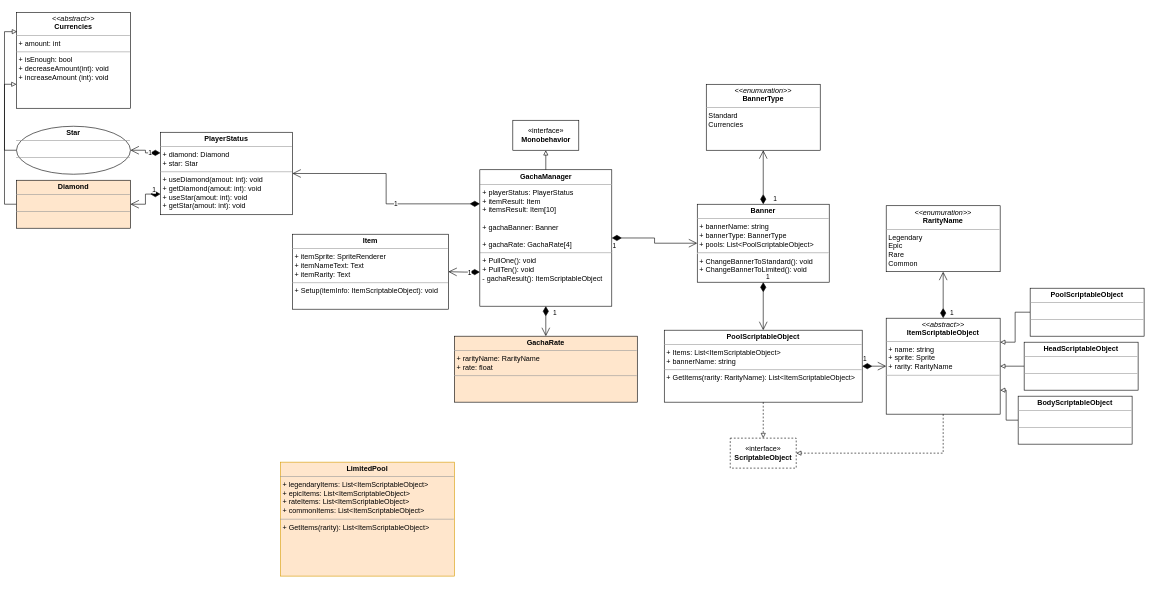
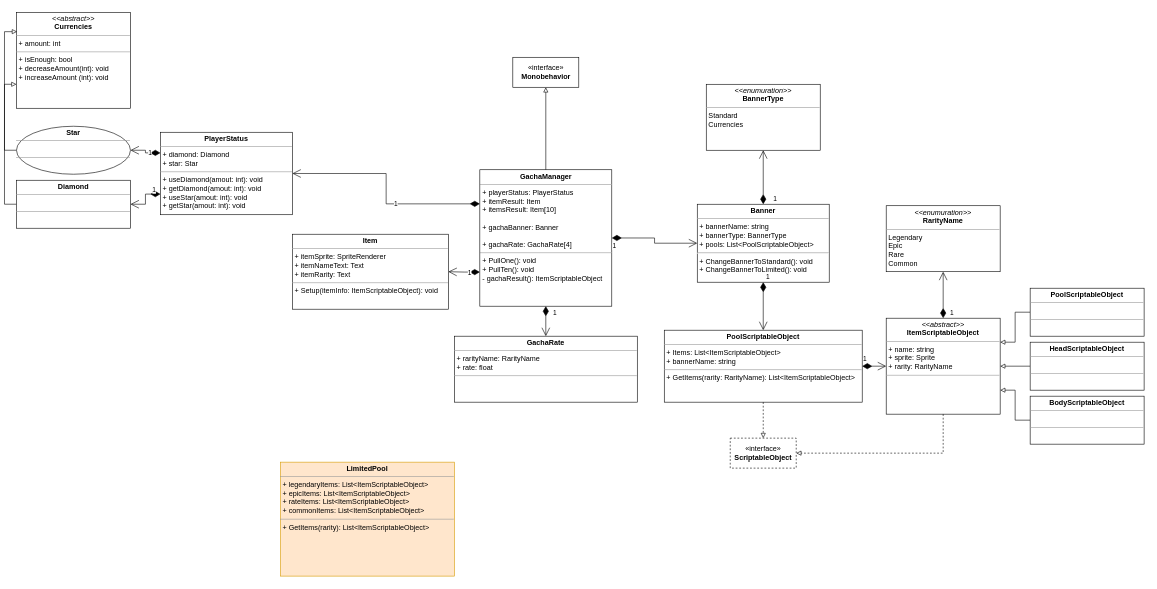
(546, 135) -> (546, 72)
(74, 204) -> (74, 204)
(1082, 366) -> (1088, 366)
(546, 369) -> (546, 369)
(1076, 420) -> (1088, 420)
